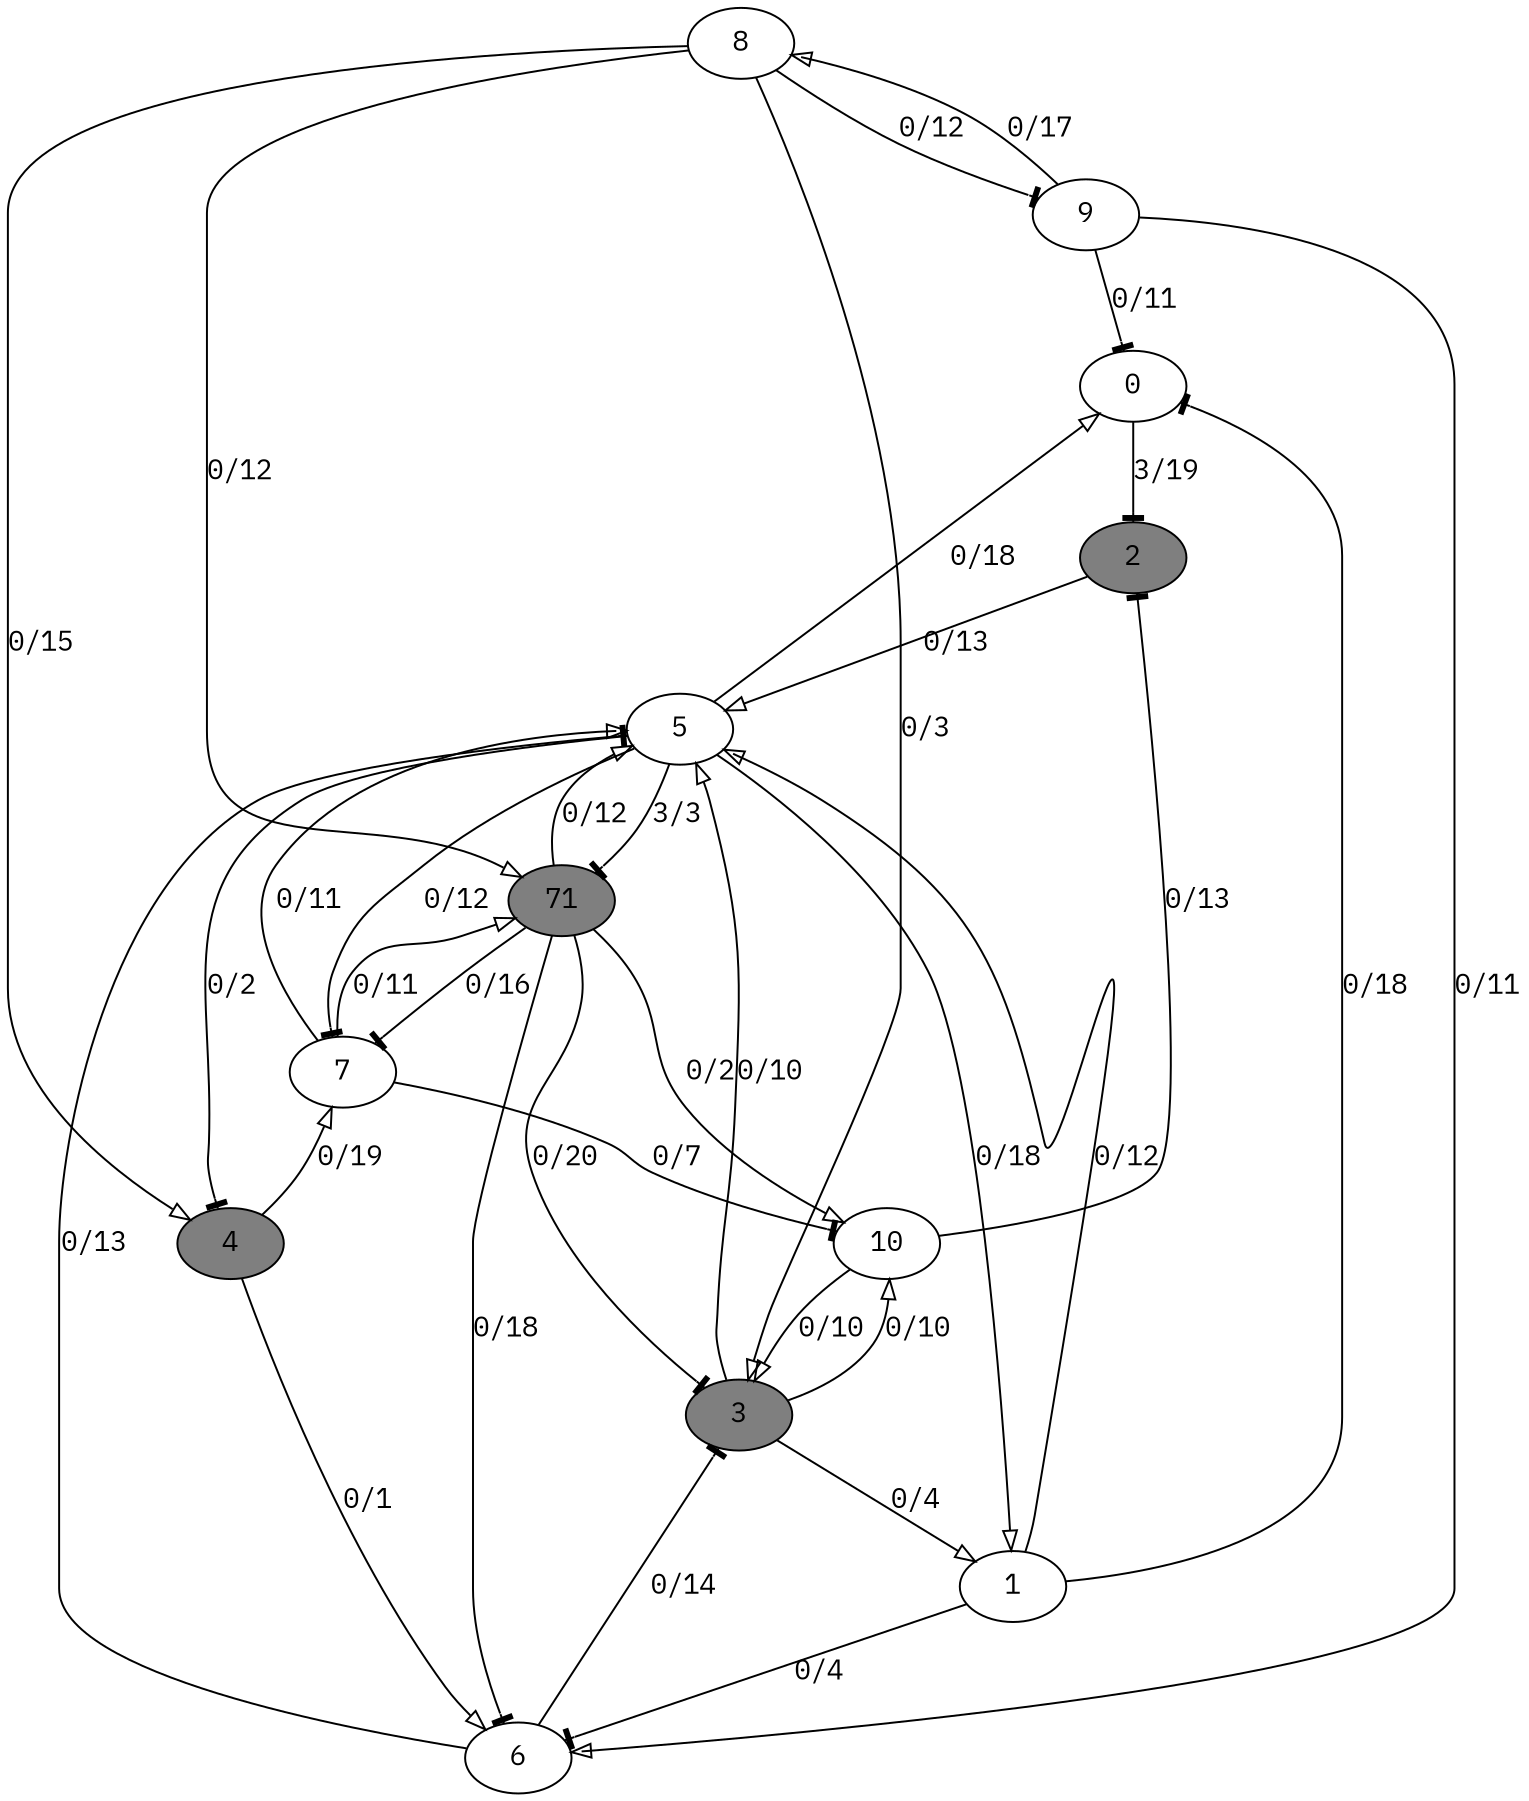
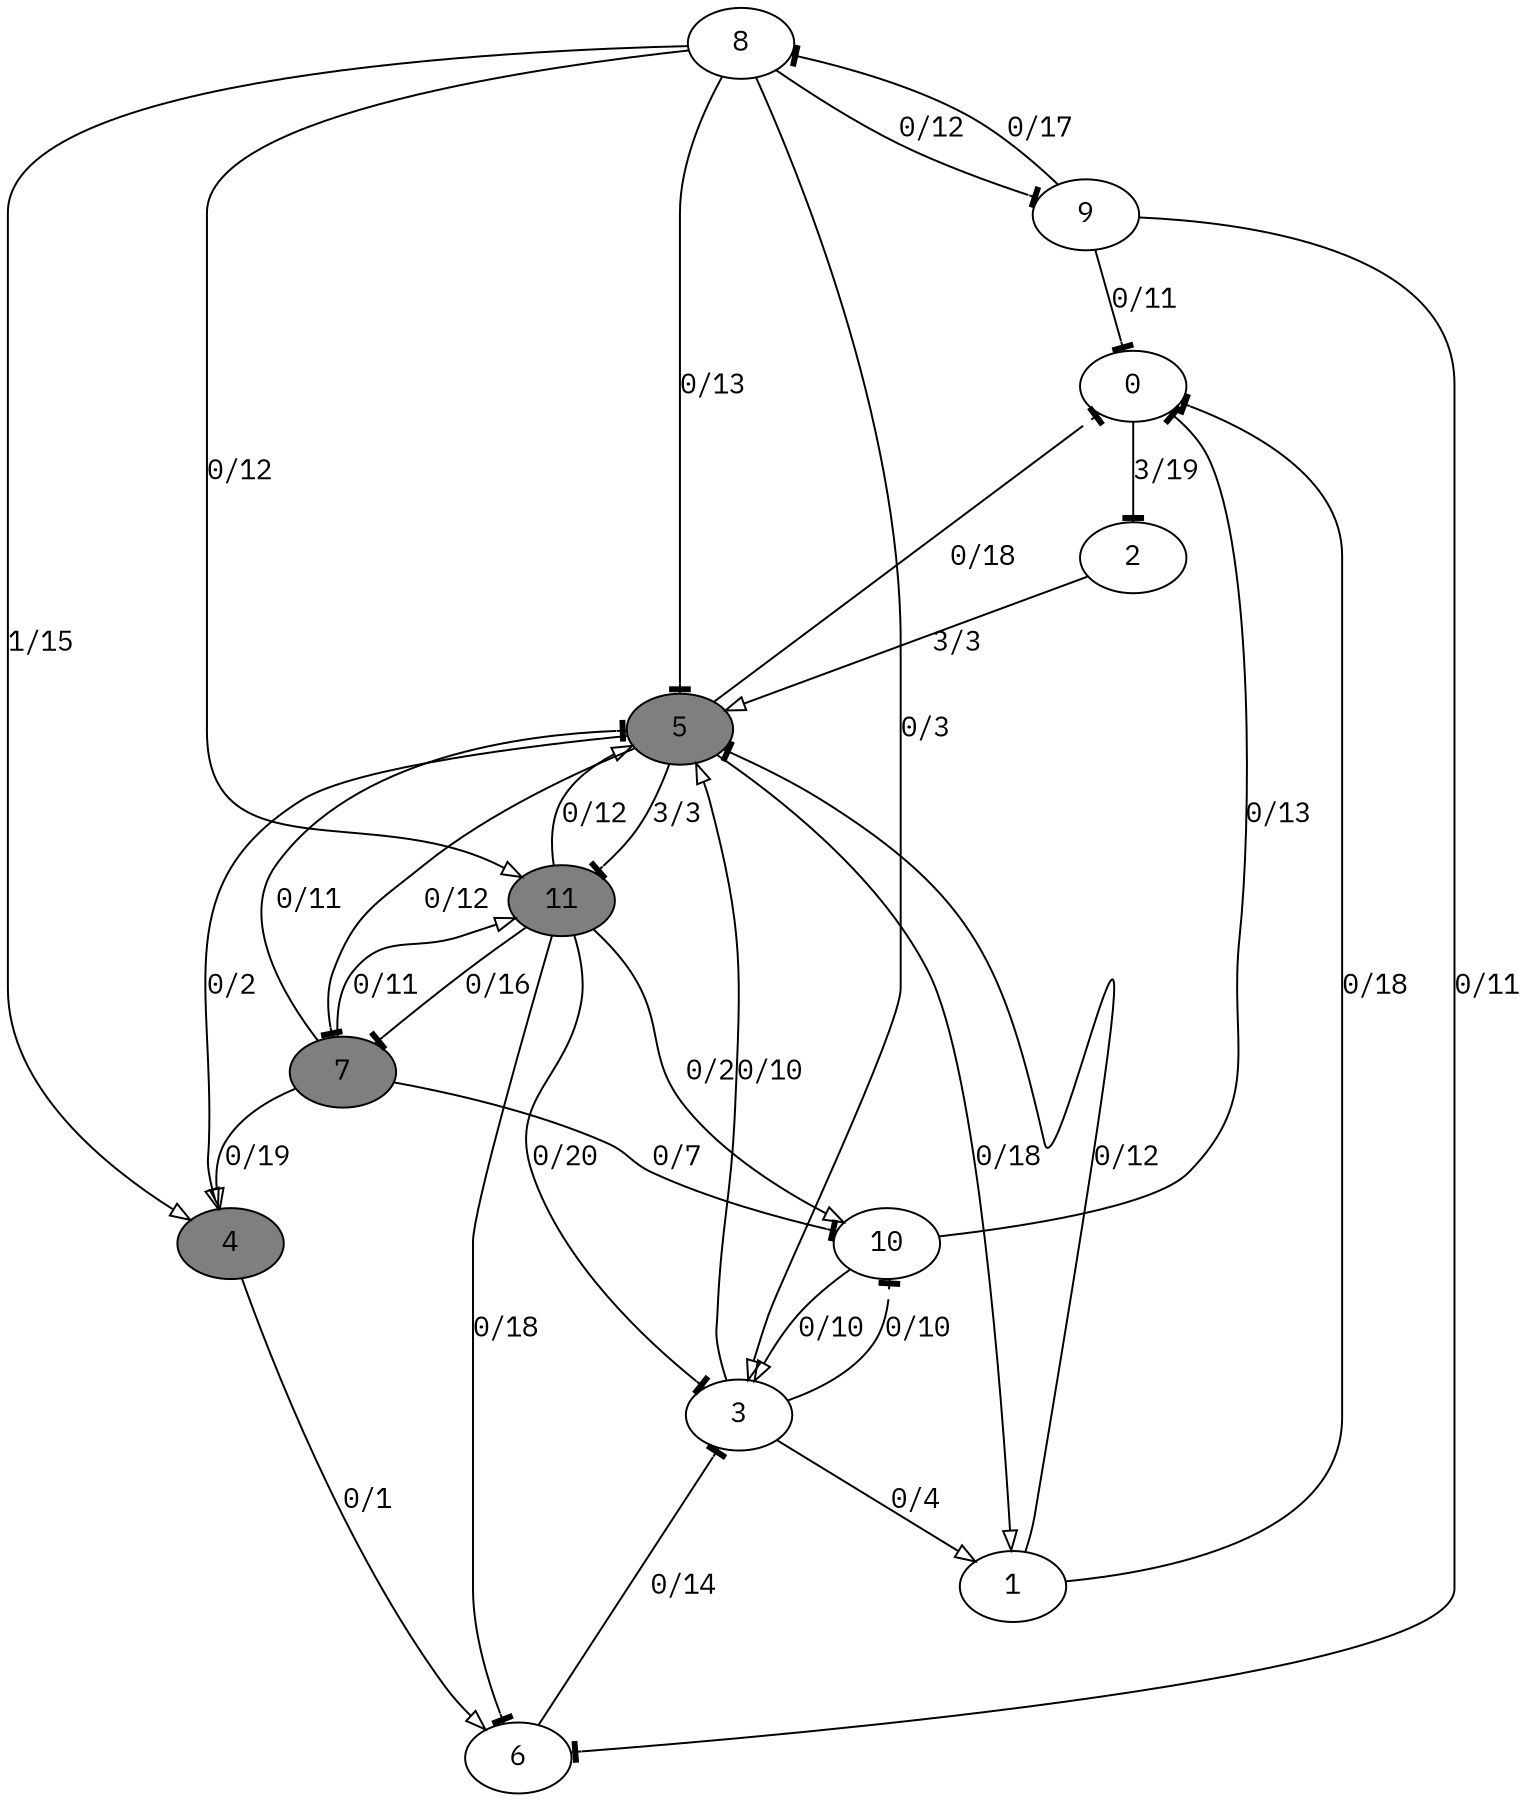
(939, 101) -> (939, 101)
(908, 557) -> (908, 557)
(1133, 558) -> (1133, 558)
(41, 643) -> (41, 643)
(957, 643) -> (957, 643)
(680, 729) -> (680, 729)
(344, 803) -> (344, 803)
(262, 831) -> (262, 831)
(562, 901) -> (562, 901)
(1170, 1003) -> (1241, 925)
(1088, 1042) -> (1088, 1042)
(343, 1072) -> (343, 1072)
(298, 1174) -> (238, 1126)
(61, 1208) -> (680, 376)
(1454, 1241) -> (1454, 1241)
(854, 1364) -> (854, 1364)
(739, 1415) -> (739, 1415)
(771, 1671) -> none
